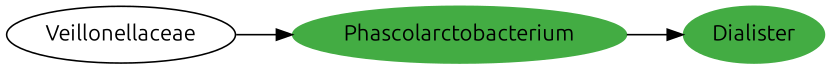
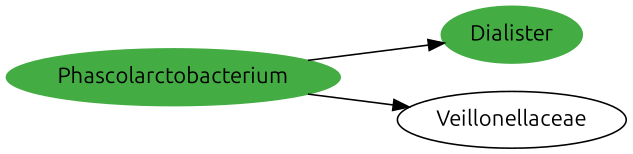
(256, 35) -> (350, 100)
